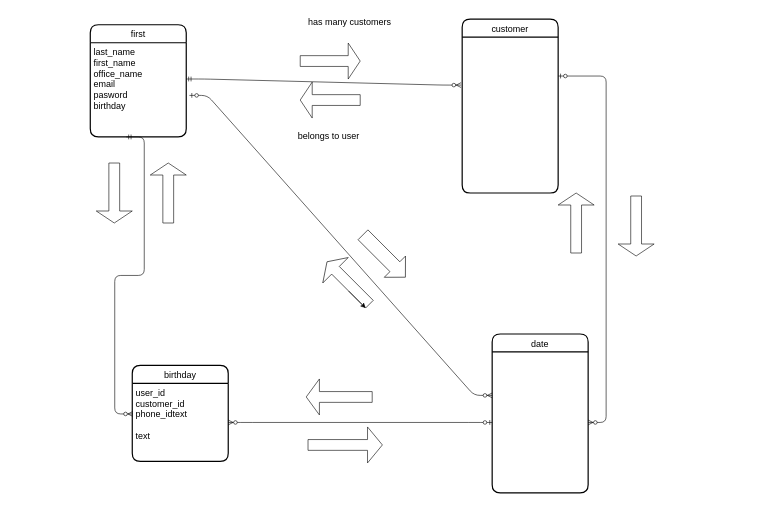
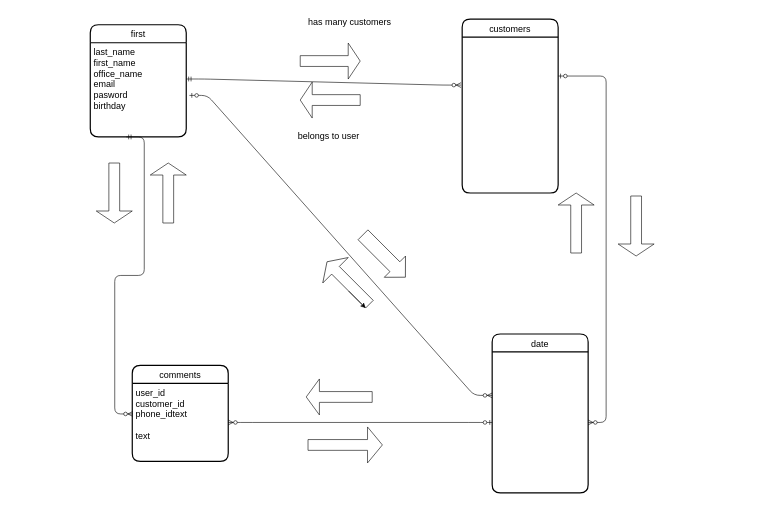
(510, 29) -> (510, 29)
(180, 375) -> (180, 375)
